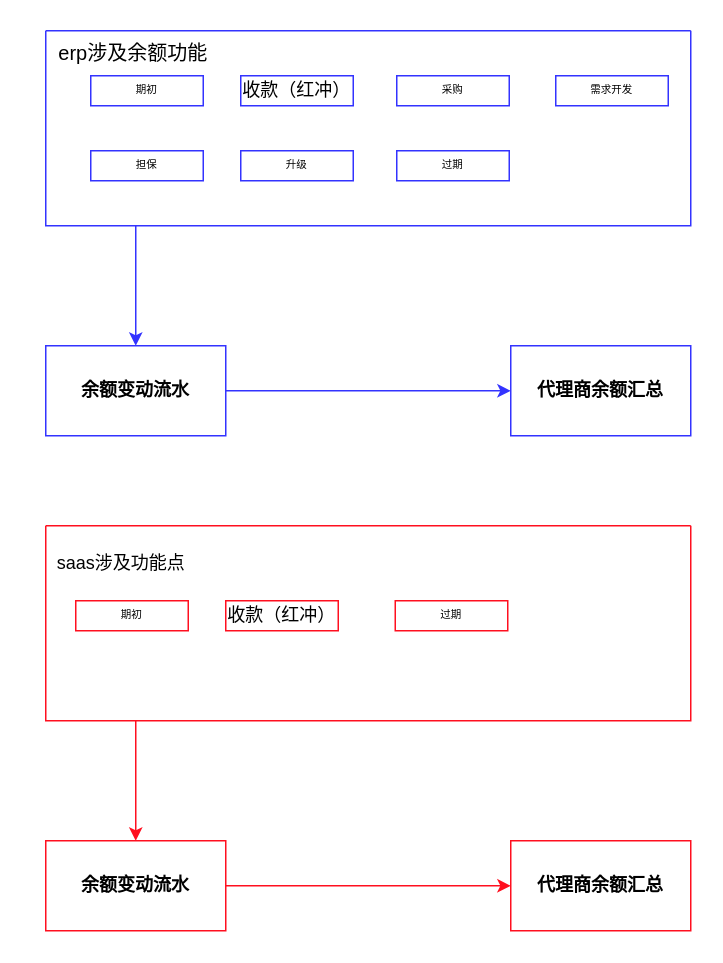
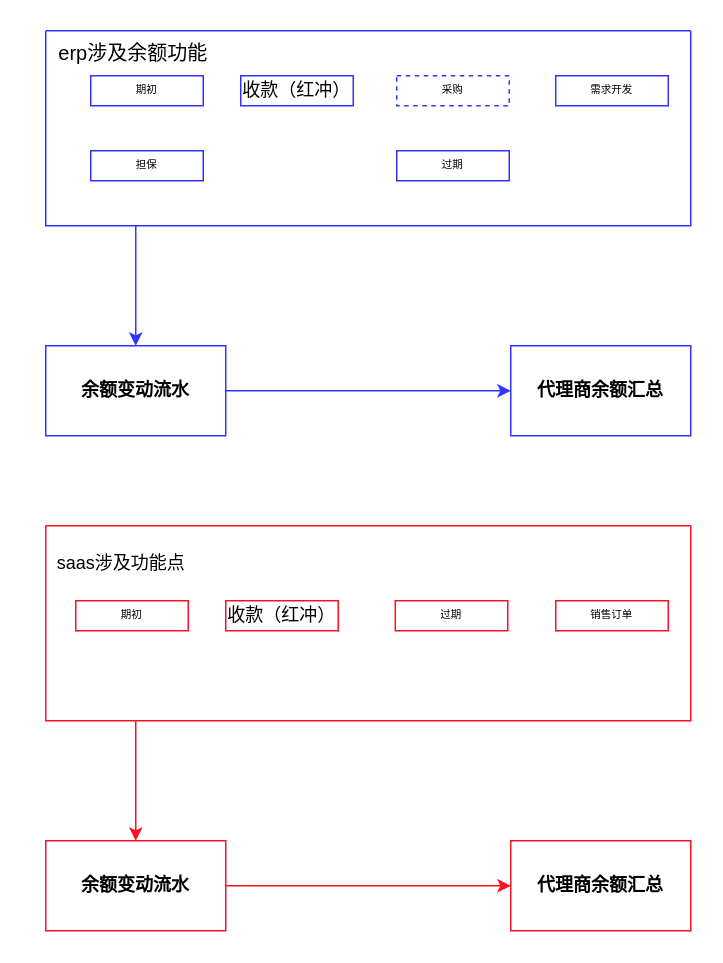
(453, 91) -> (453, 91)
(297, 166) -> none
none -> (612, 616)
